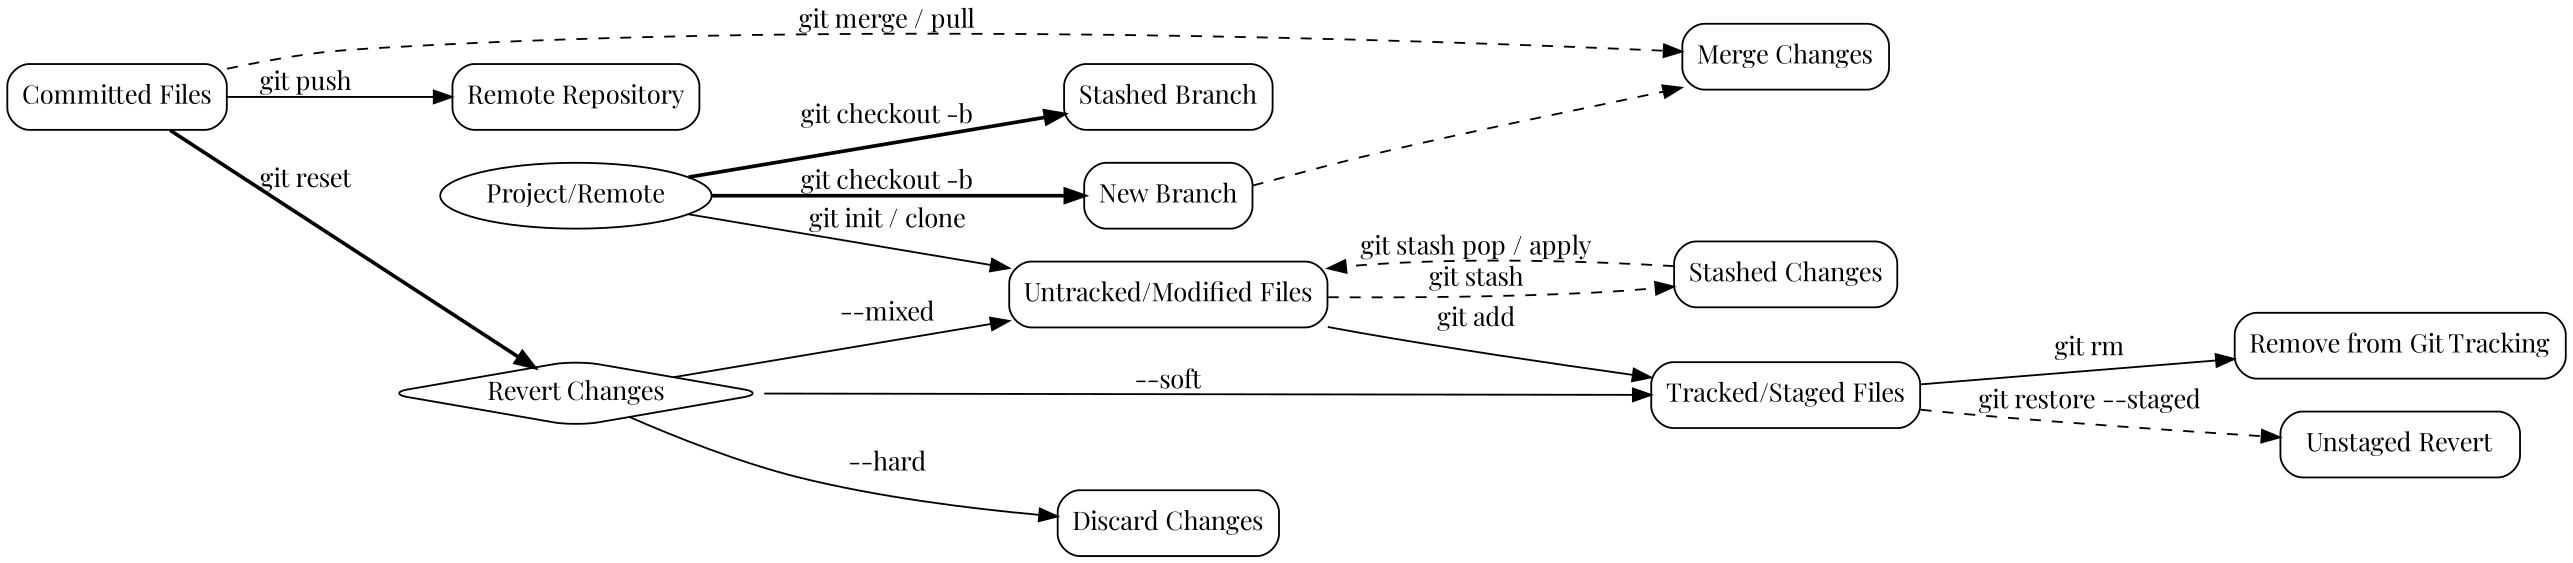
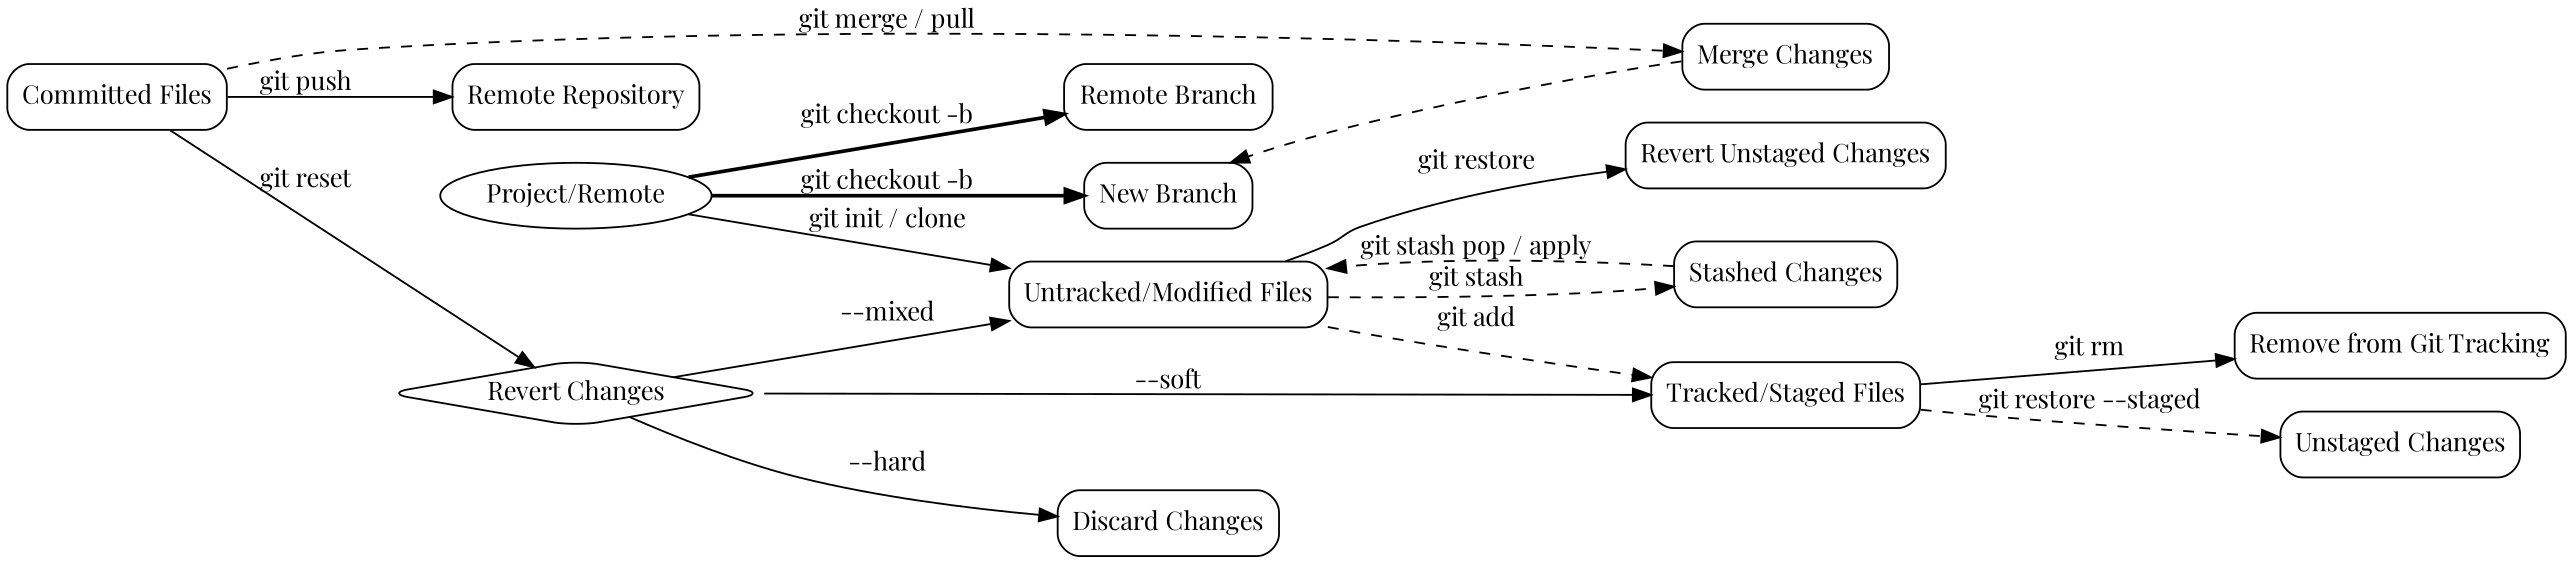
(1168, 97) -> (1168, 97)
(1457, 135) -> (1463, 101)
none -> (1786, 155)
(344, 244) -> (344, 244)
(1480, 352) -> (1480, 352)
(2400, 444) -> (2400, 444)
